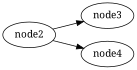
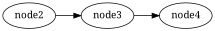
(65, 44) -> (143, 16)
